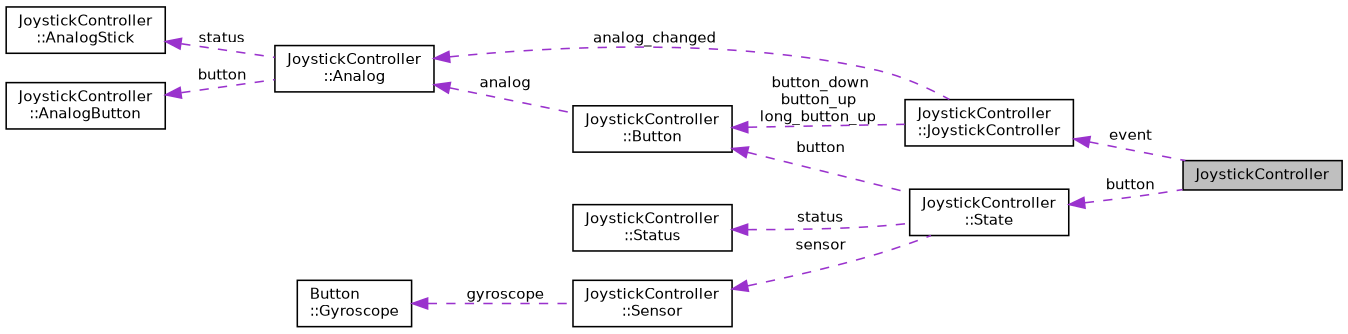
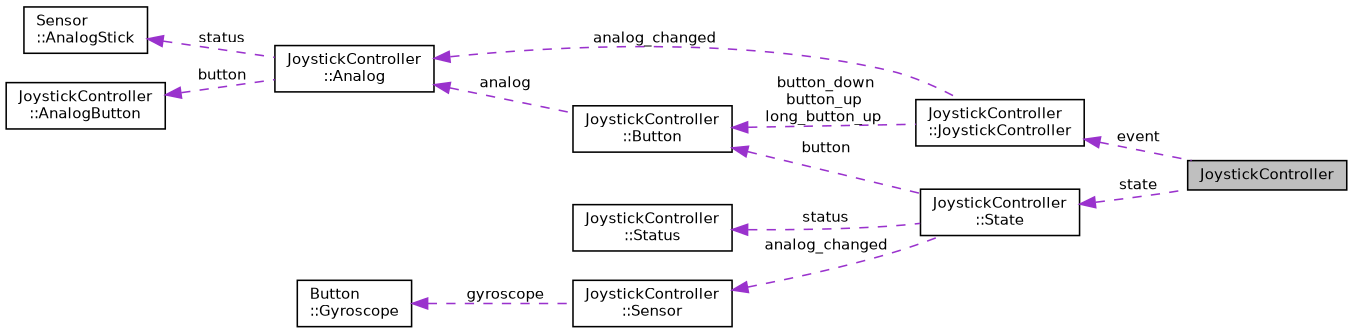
(86, 30) -> (86, 30)
(1128, 185) -> (1136, 185)
(819, 246) -> (824, 246)
